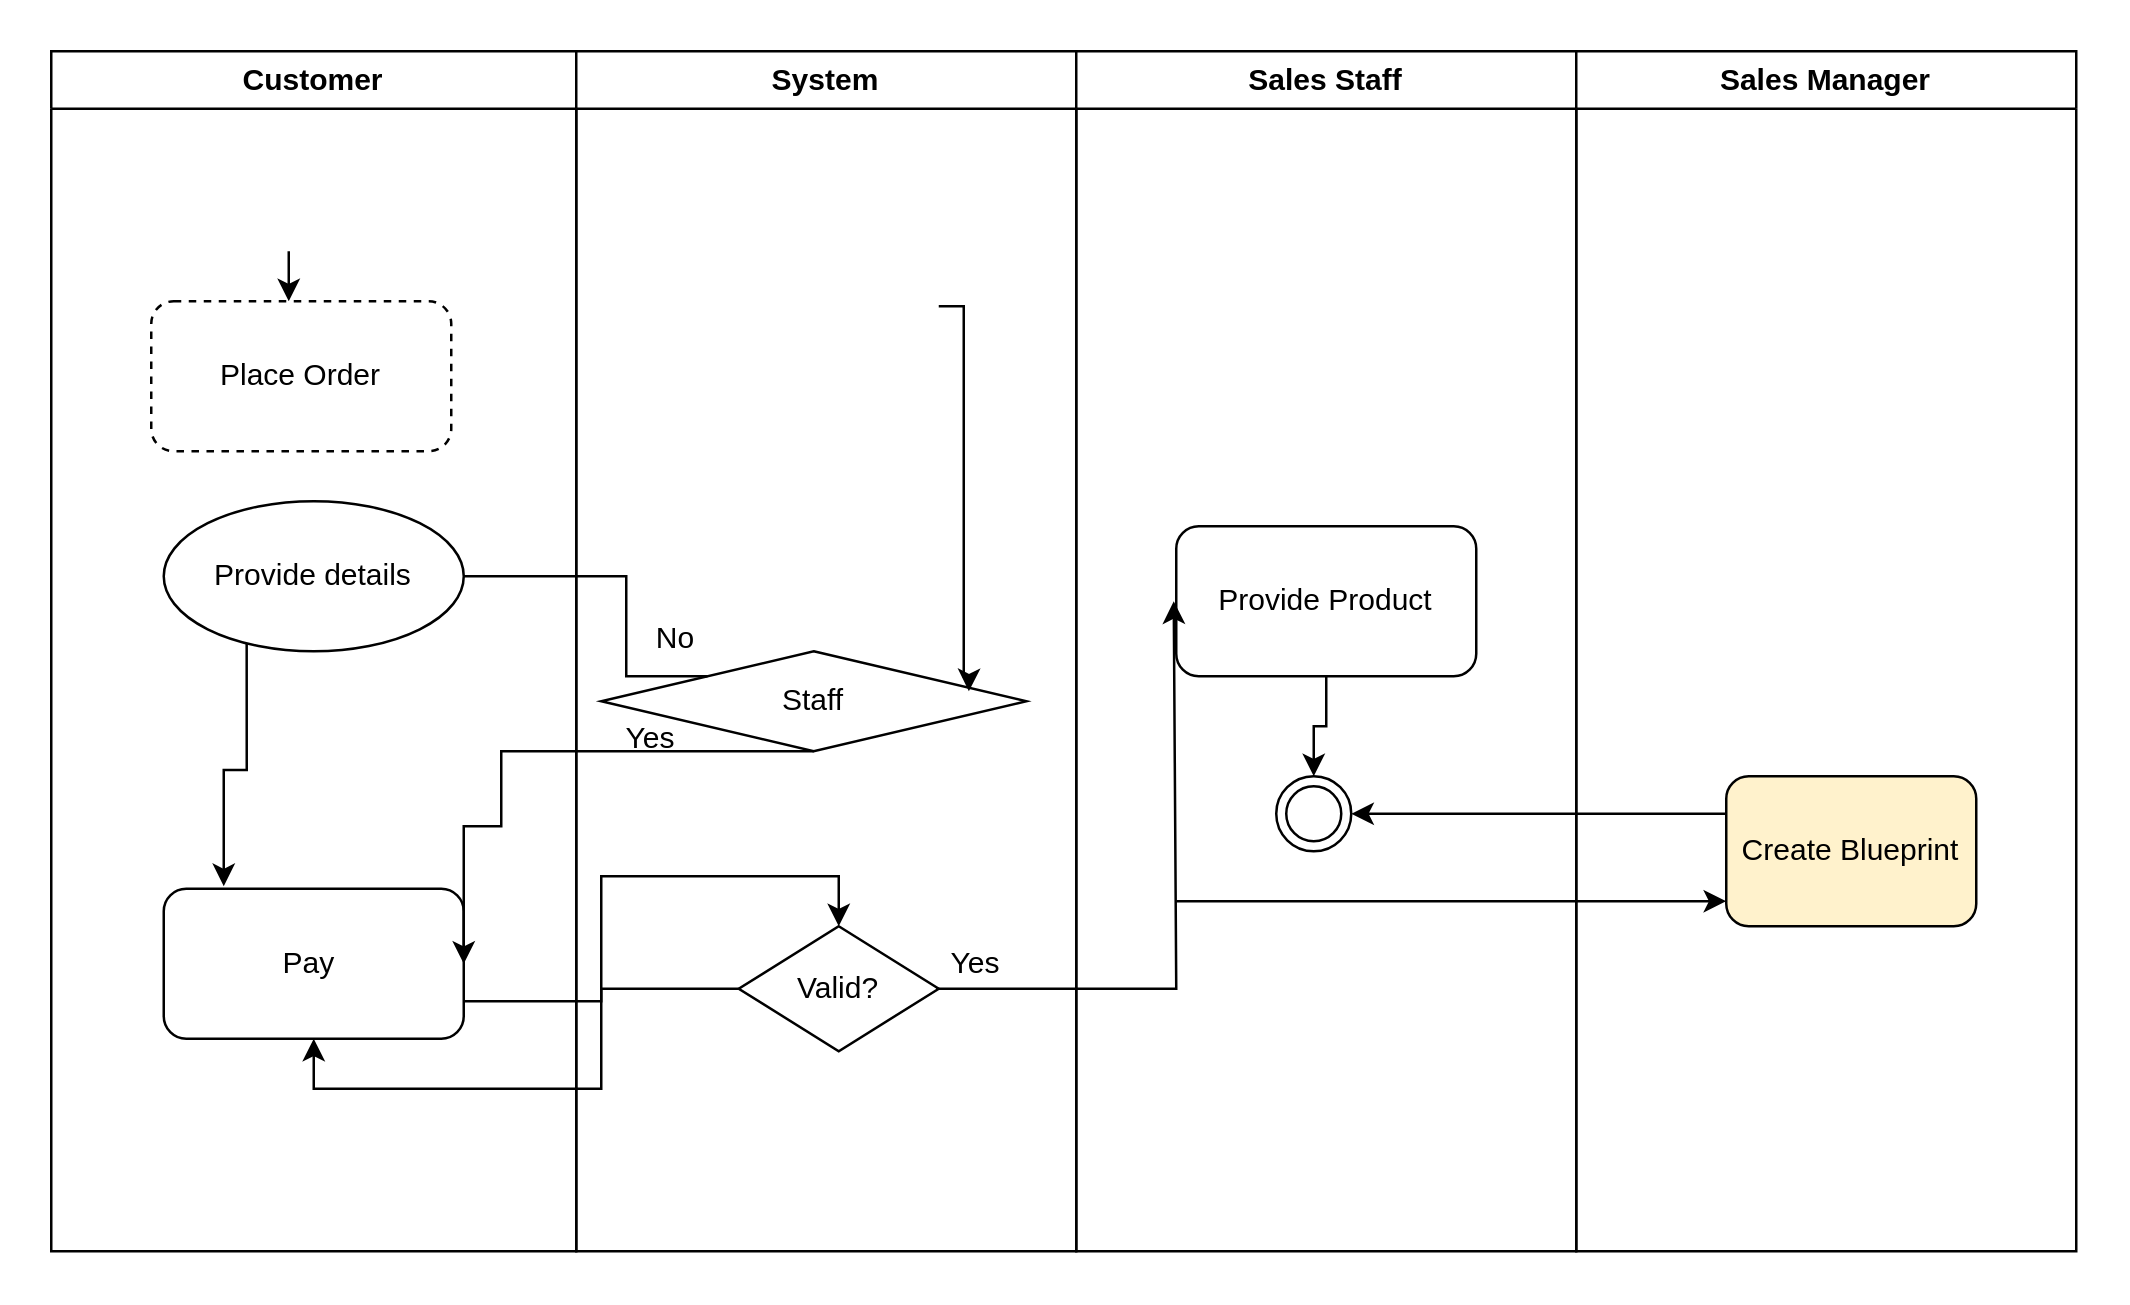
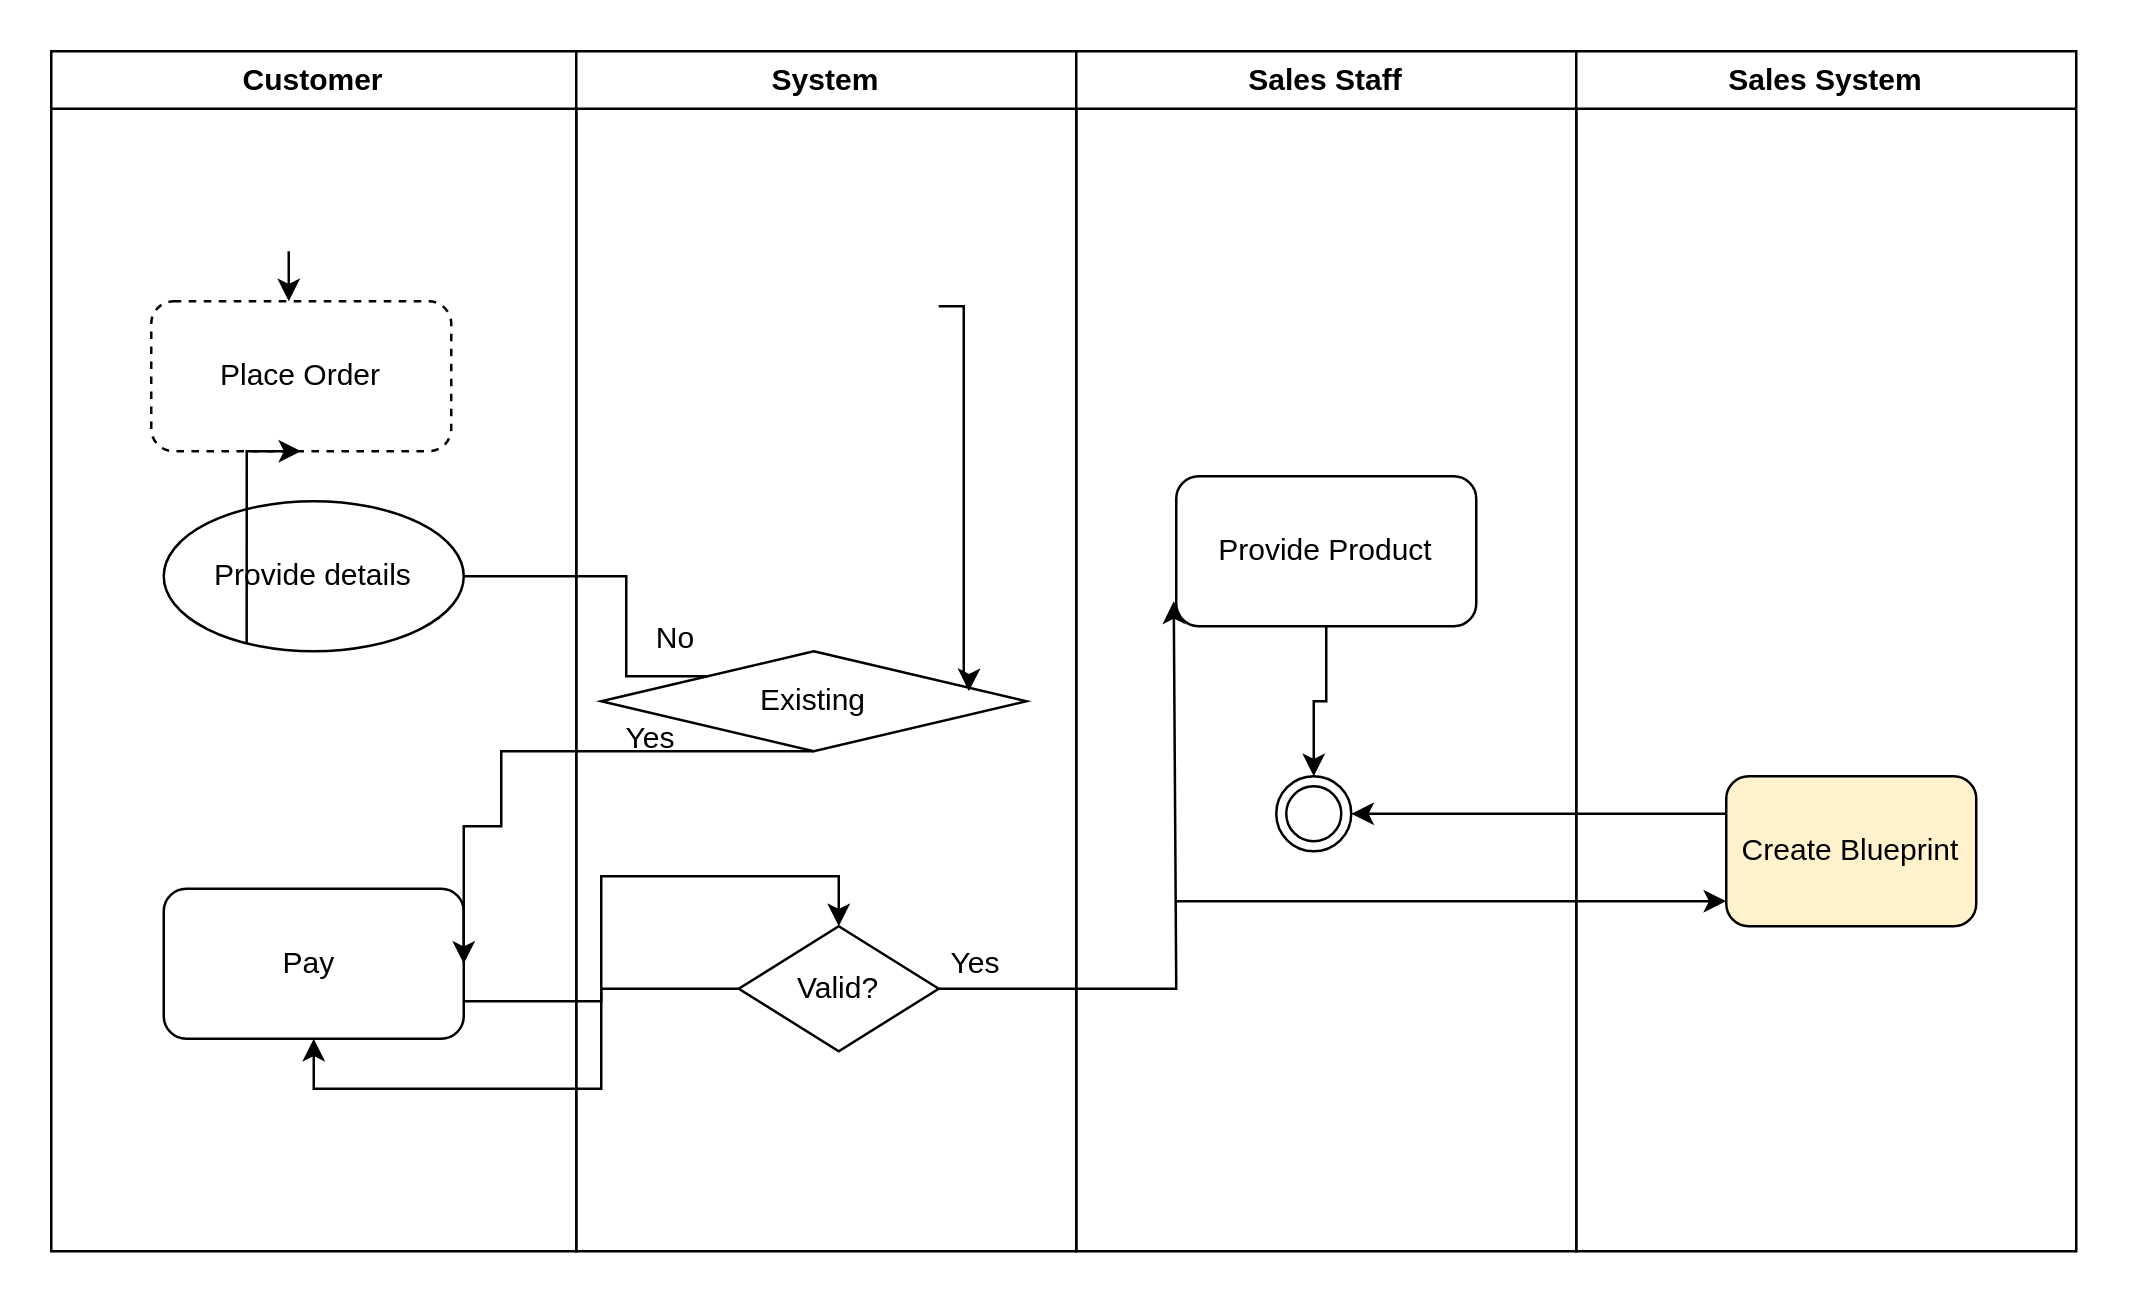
(1826, 81) -> (1826, 81)
(1326, 601) -> (1326, 551)
(814, 701) -> (814, 701)
(247, 768) -> (247, 528)
